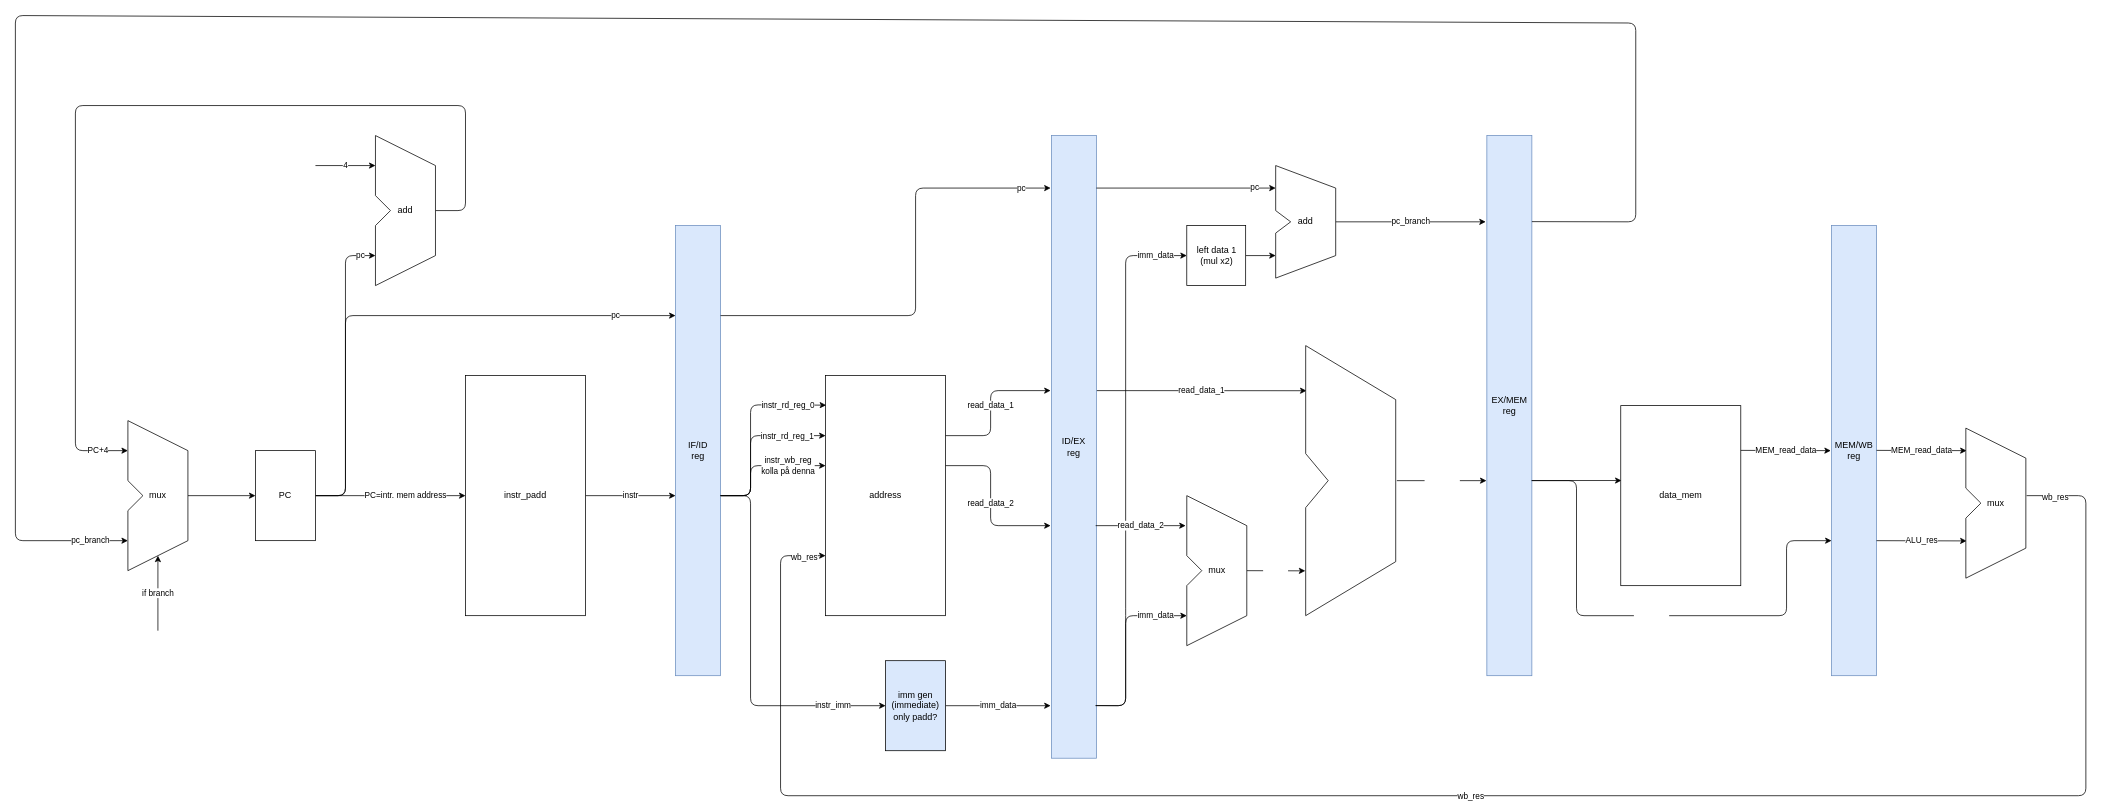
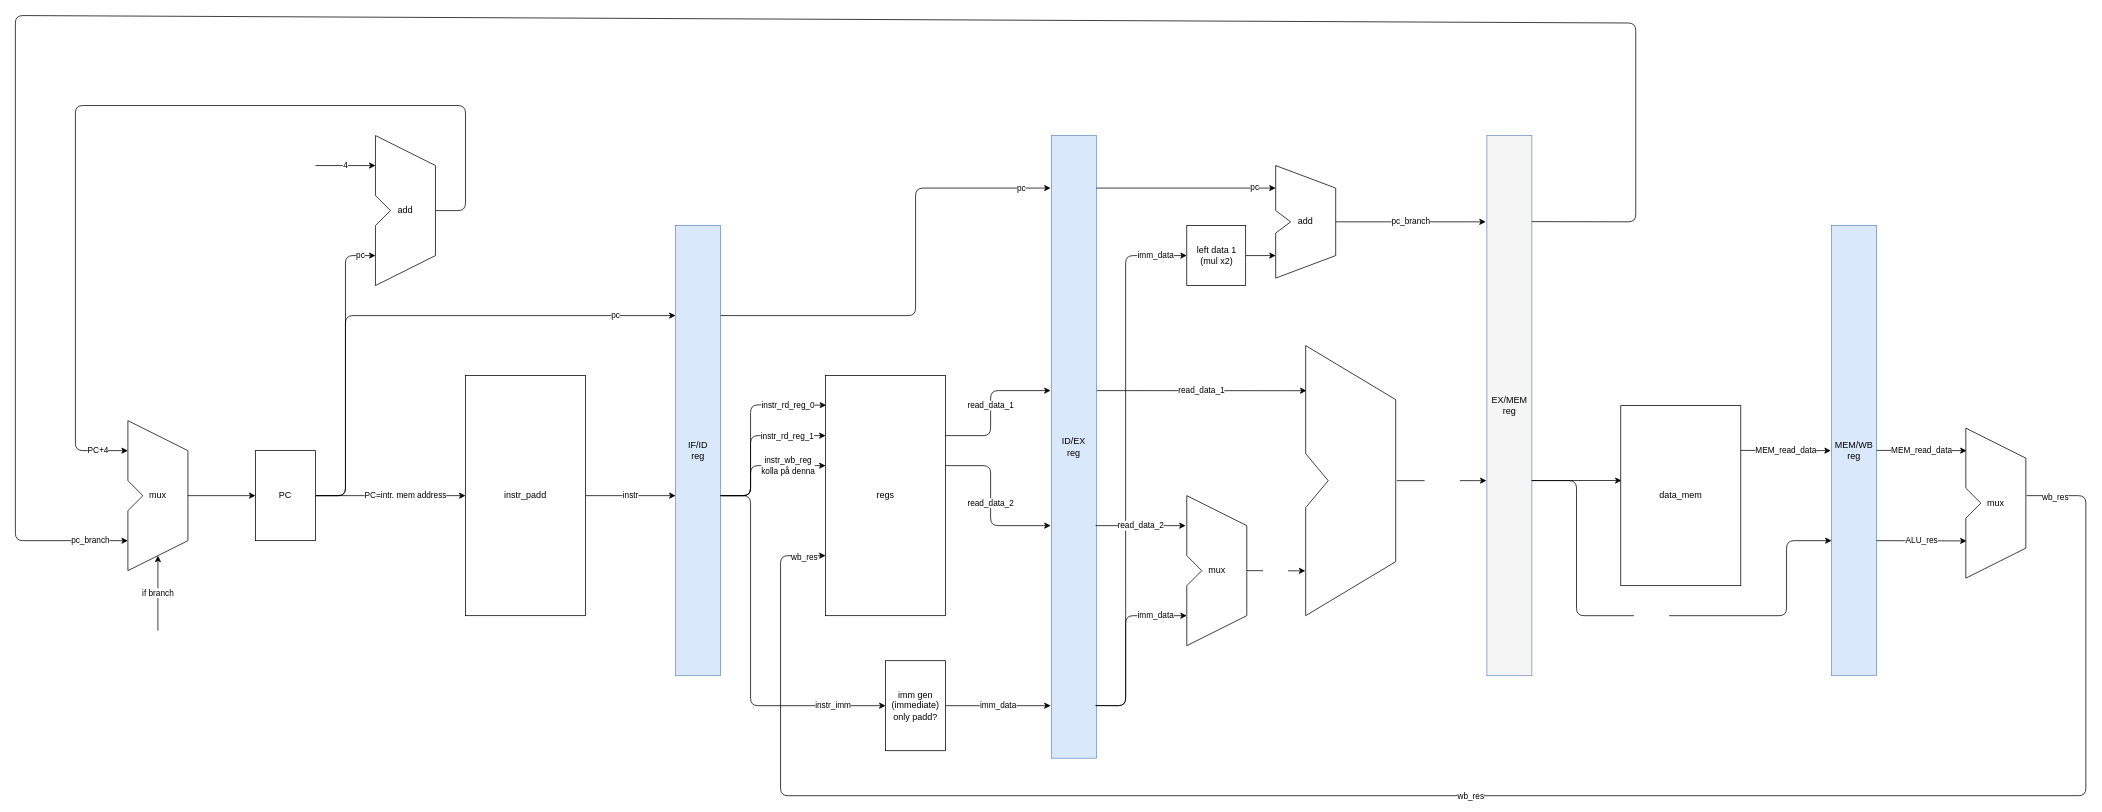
(1509, 405) -> (1509, 405)
(885, 495) -> (885, 495)
(915, 705) -> (915, 705)
